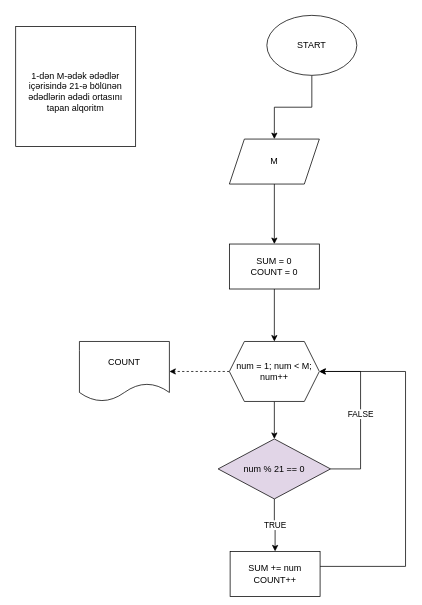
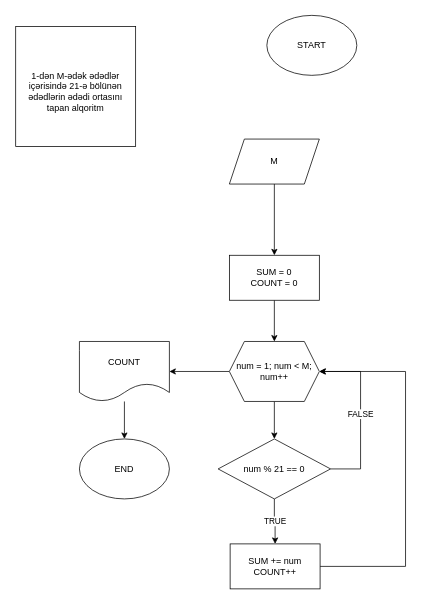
(281, 107) -> none
(274, 267) -> (274, 278)
(201, 372) -> (201, 372)
none -> (124, 418)
none -> (124, 469)
(274, 469) -> (274, 469)
(275, 574) -> (275, 567)
